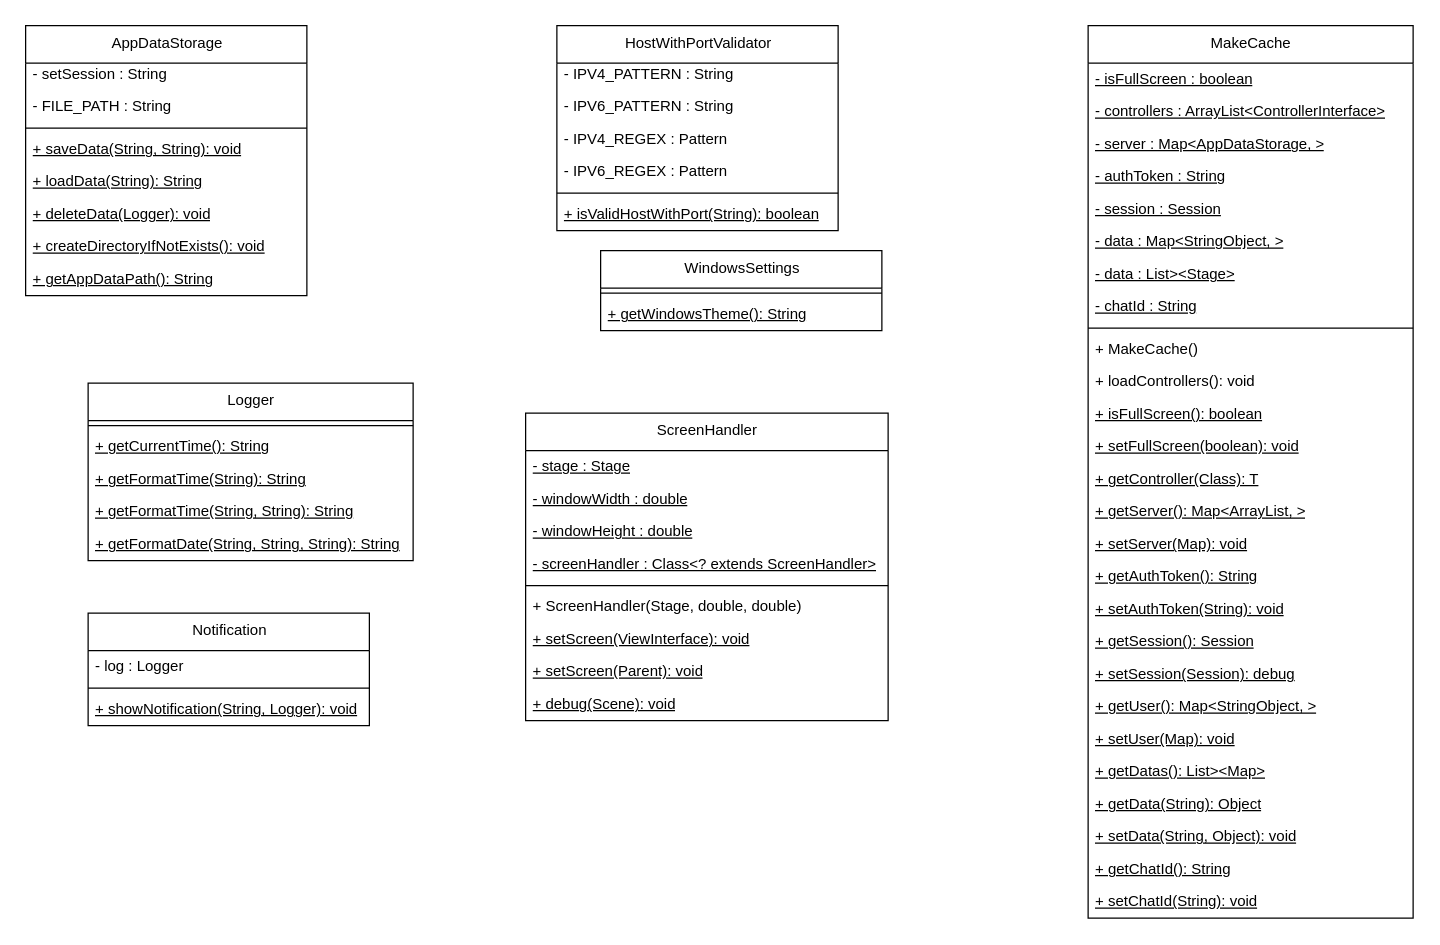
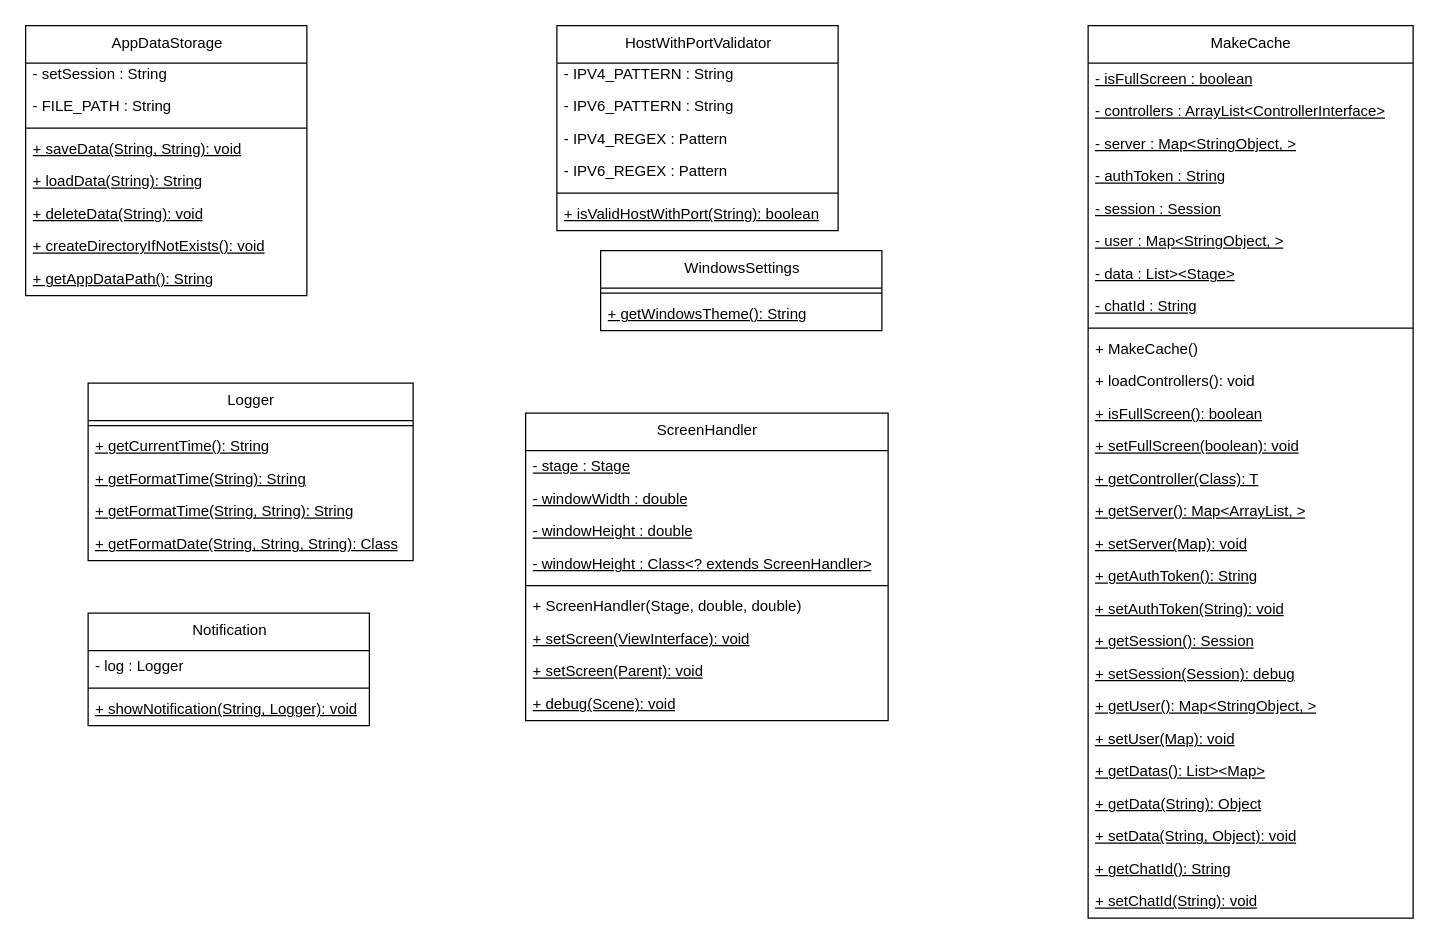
(1218, 144) -> (1208, 144)
(133, 214) -> (131, 214)
(1200, 242) -> (1200, 242)
(272, 544) -> (267, 544)
(717, 564) -> (711, 564)
